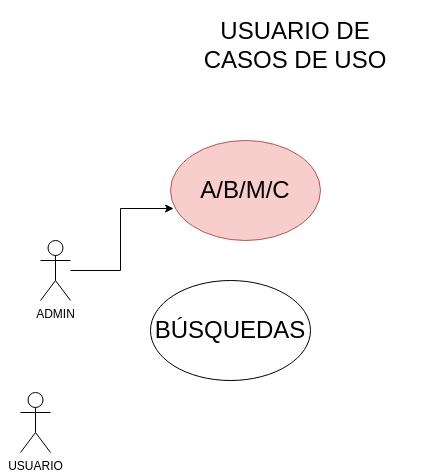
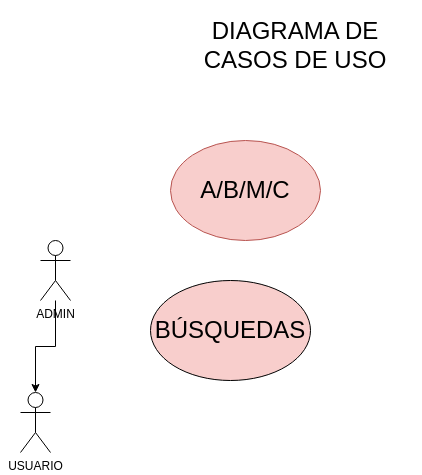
(296, 46) -> (296, 46)
(121, 242) -> (50, 347)
(231, 331) -> (231, 331)
